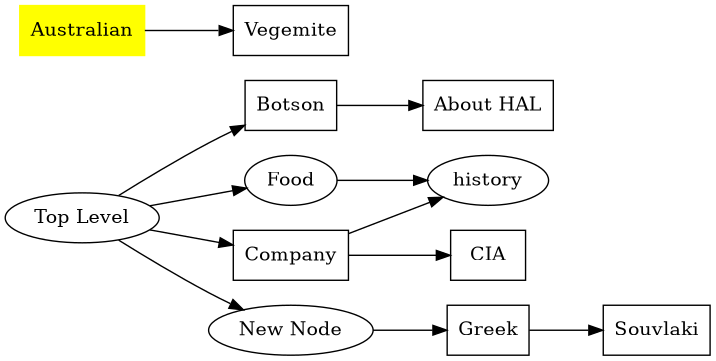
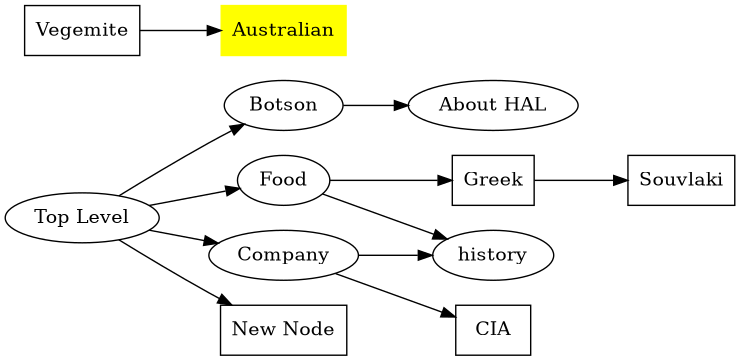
(182, 31) -> (173, 31)
(291, 105) -> (284, 105)
(488, 105) -> (493, 105)
(291, 255) -> (284, 255)
(291, 330) -> (284, 330)
(403, 330) -> (384, 180)
